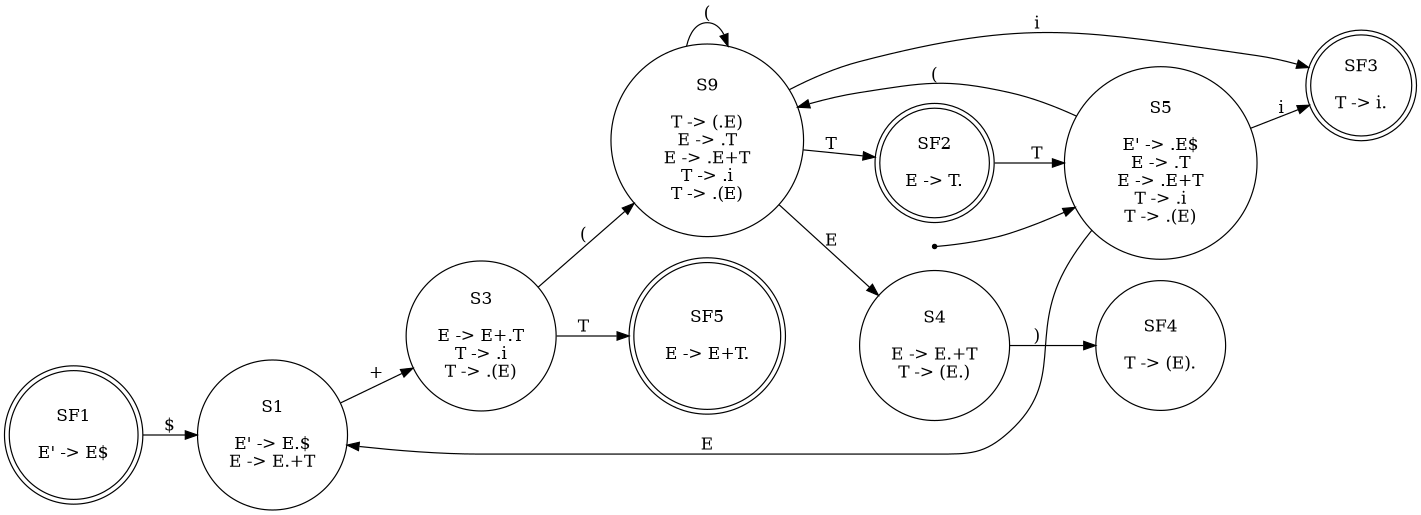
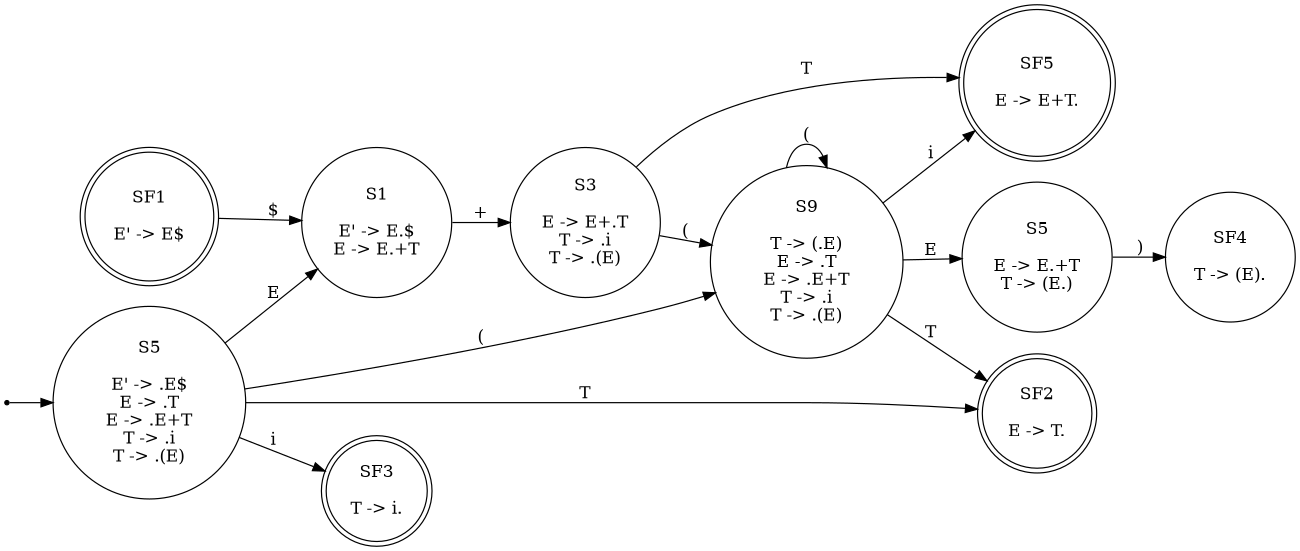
(1040, 33) -> (924, 171)
(1023, 163) -> (606, 403)
(935, 346) -> (1037, 257)
